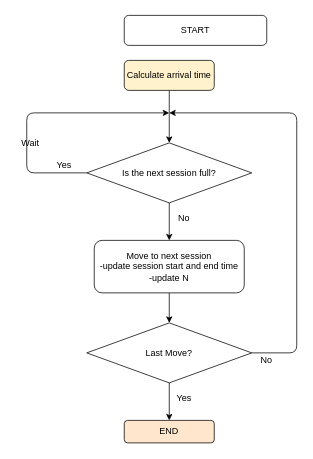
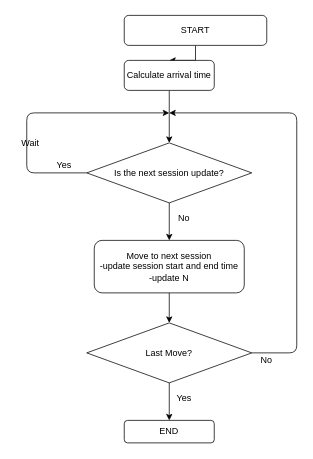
none -> (195, 53)
(169, 75) -> (169, 75)
(169, 173) -> (169, 173)
(169, 432) -> (169, 432)
